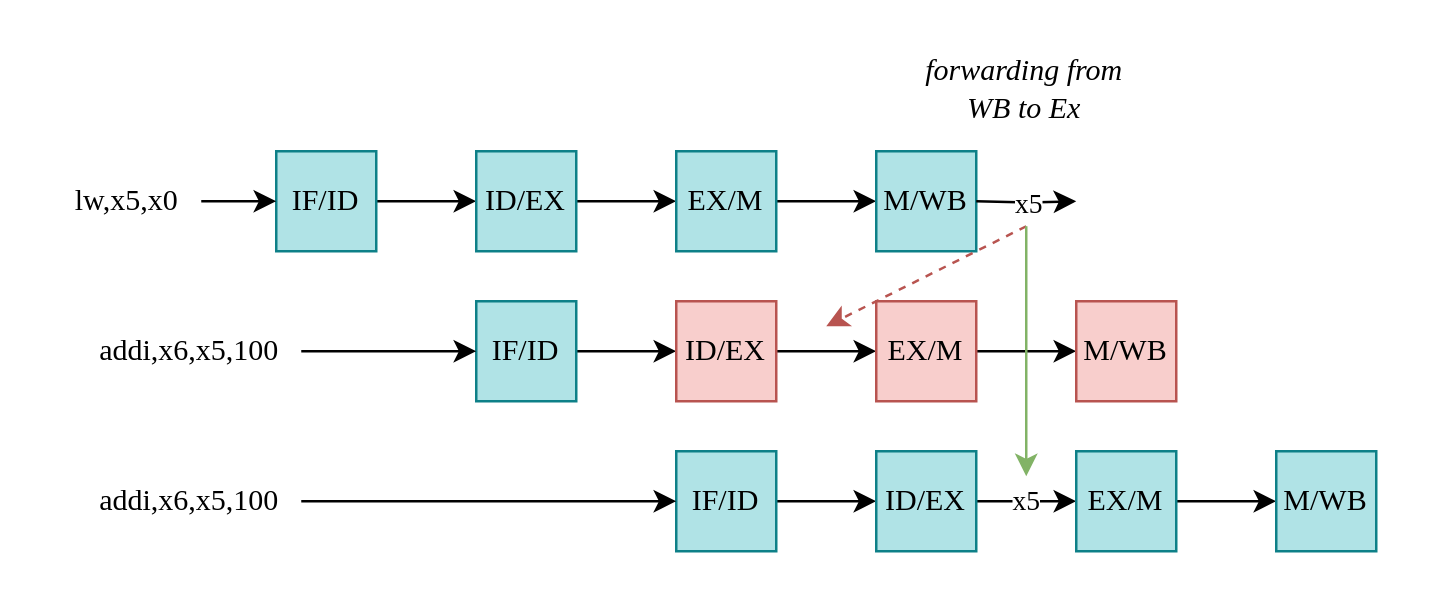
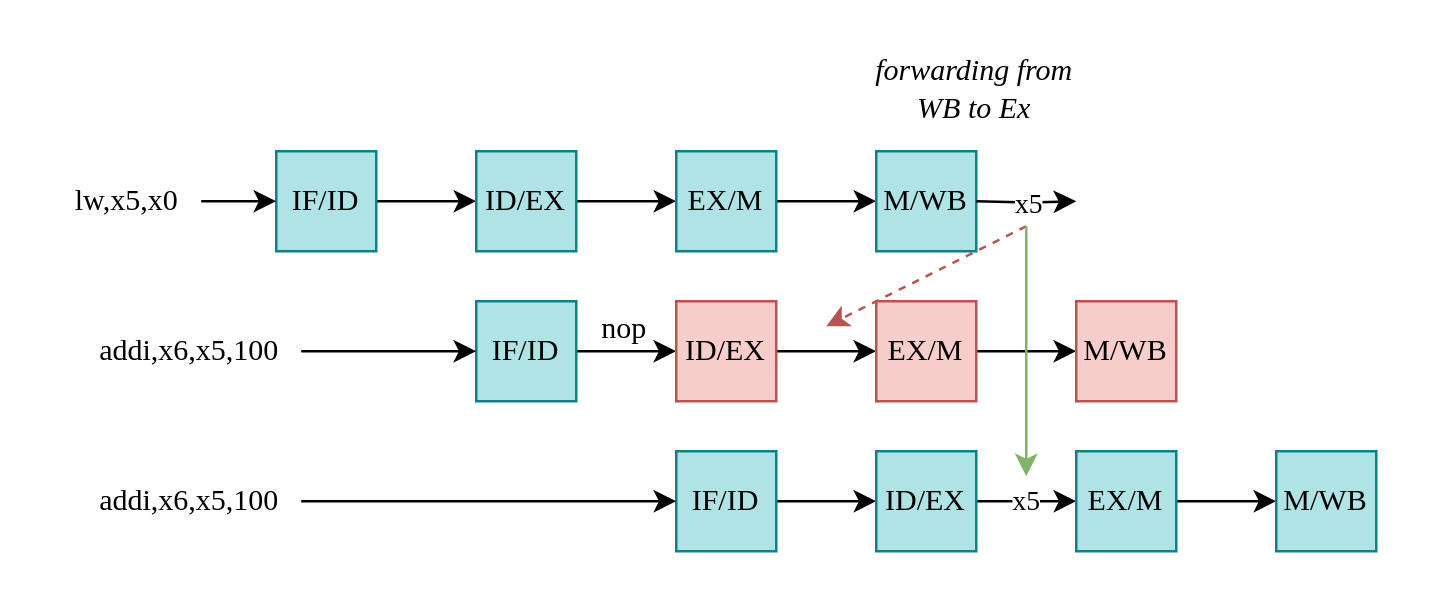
(1024, 89) -> (974, 89)
none -> (624, 329)
